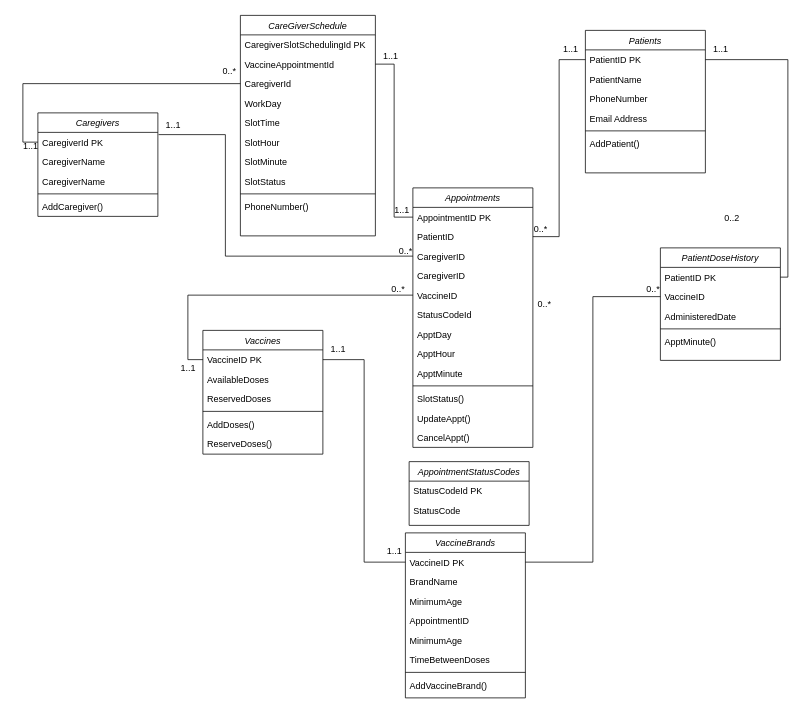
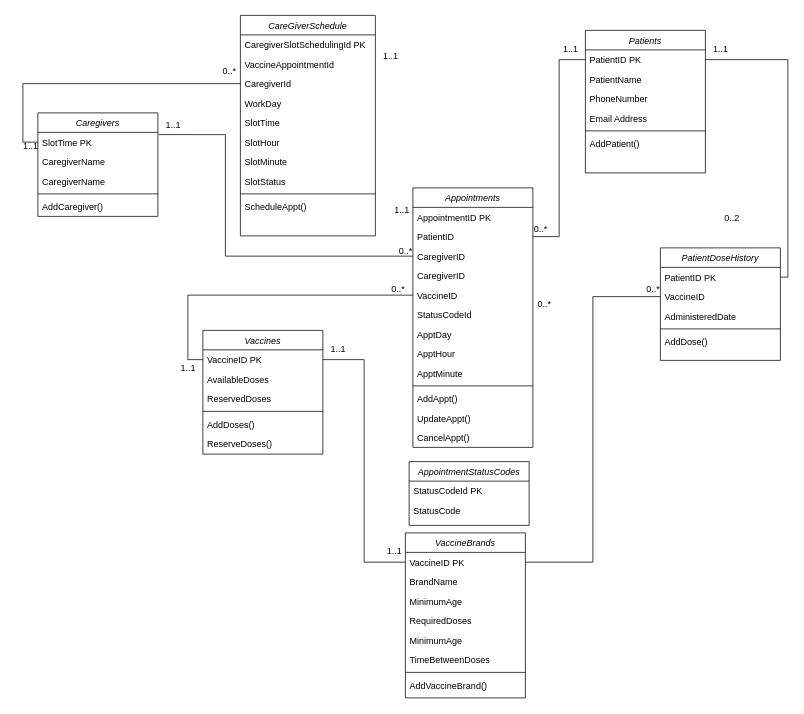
(394, 140) -> none
(75, 143) -> (66, 143)
(277, 207) -> (279, 207)
(694, 342) -> (687, 342)
(446, 399) -> (440, 399)
(441, 621) -> (441, 621)
